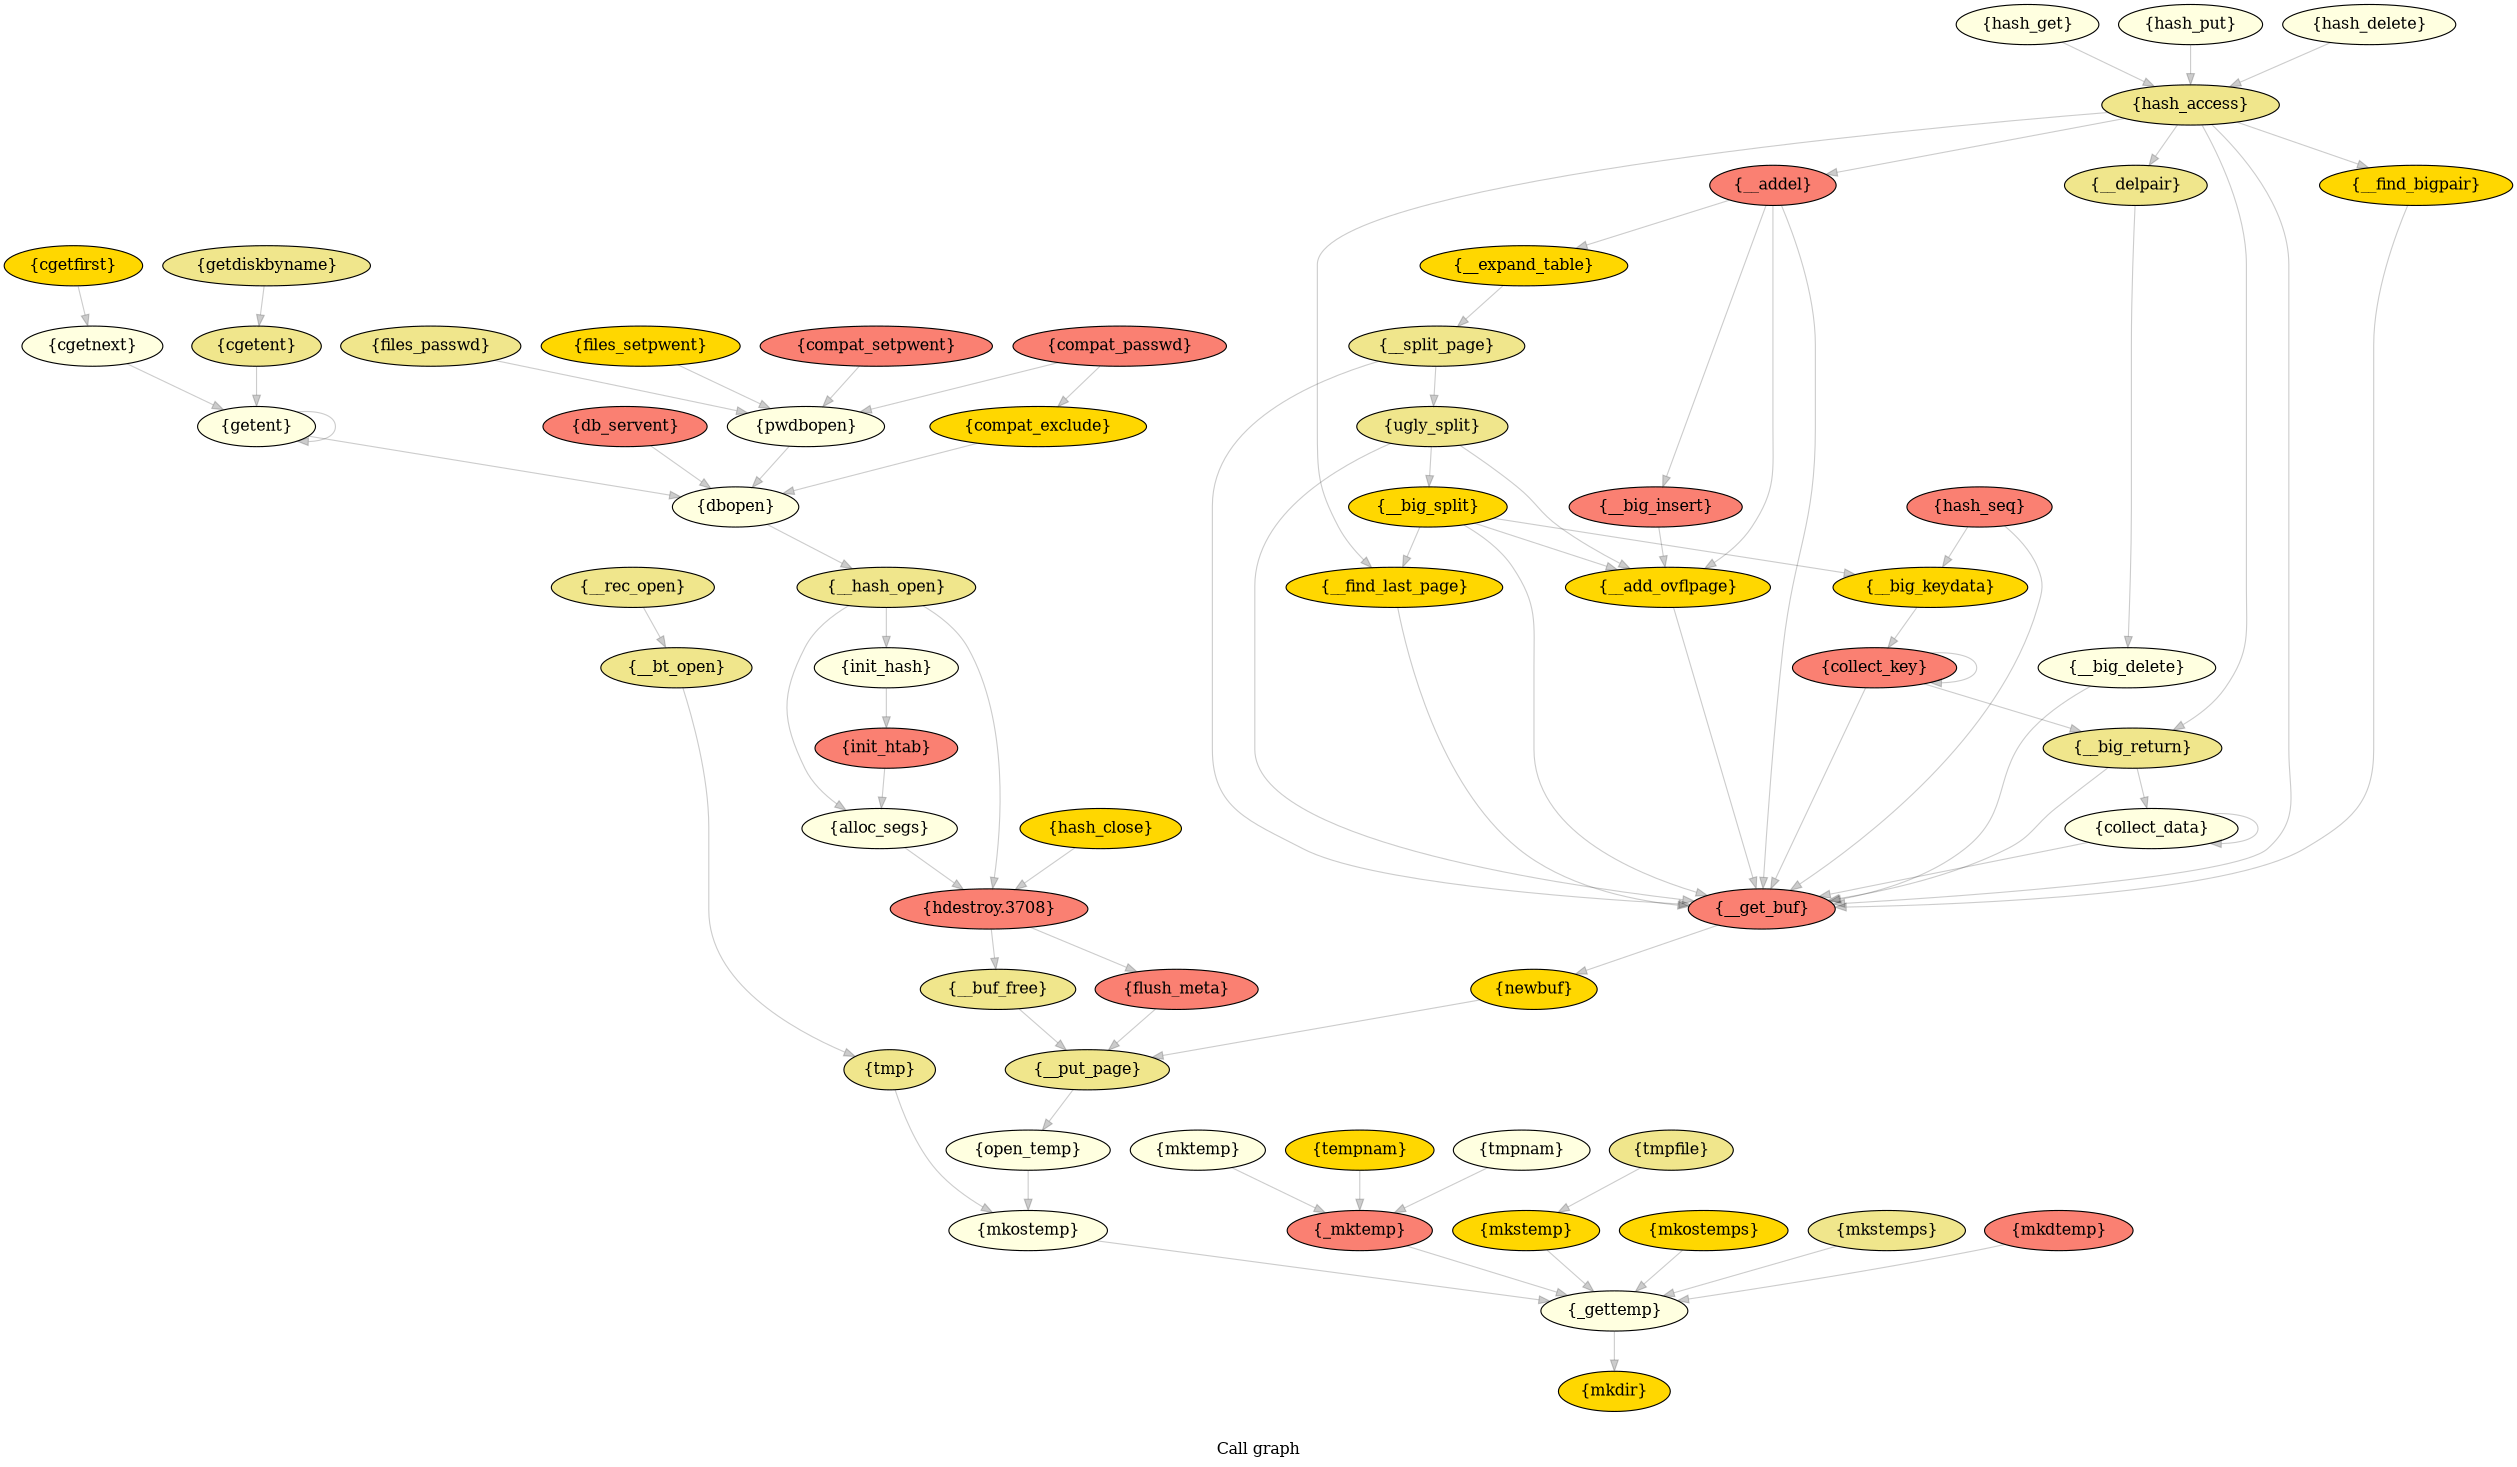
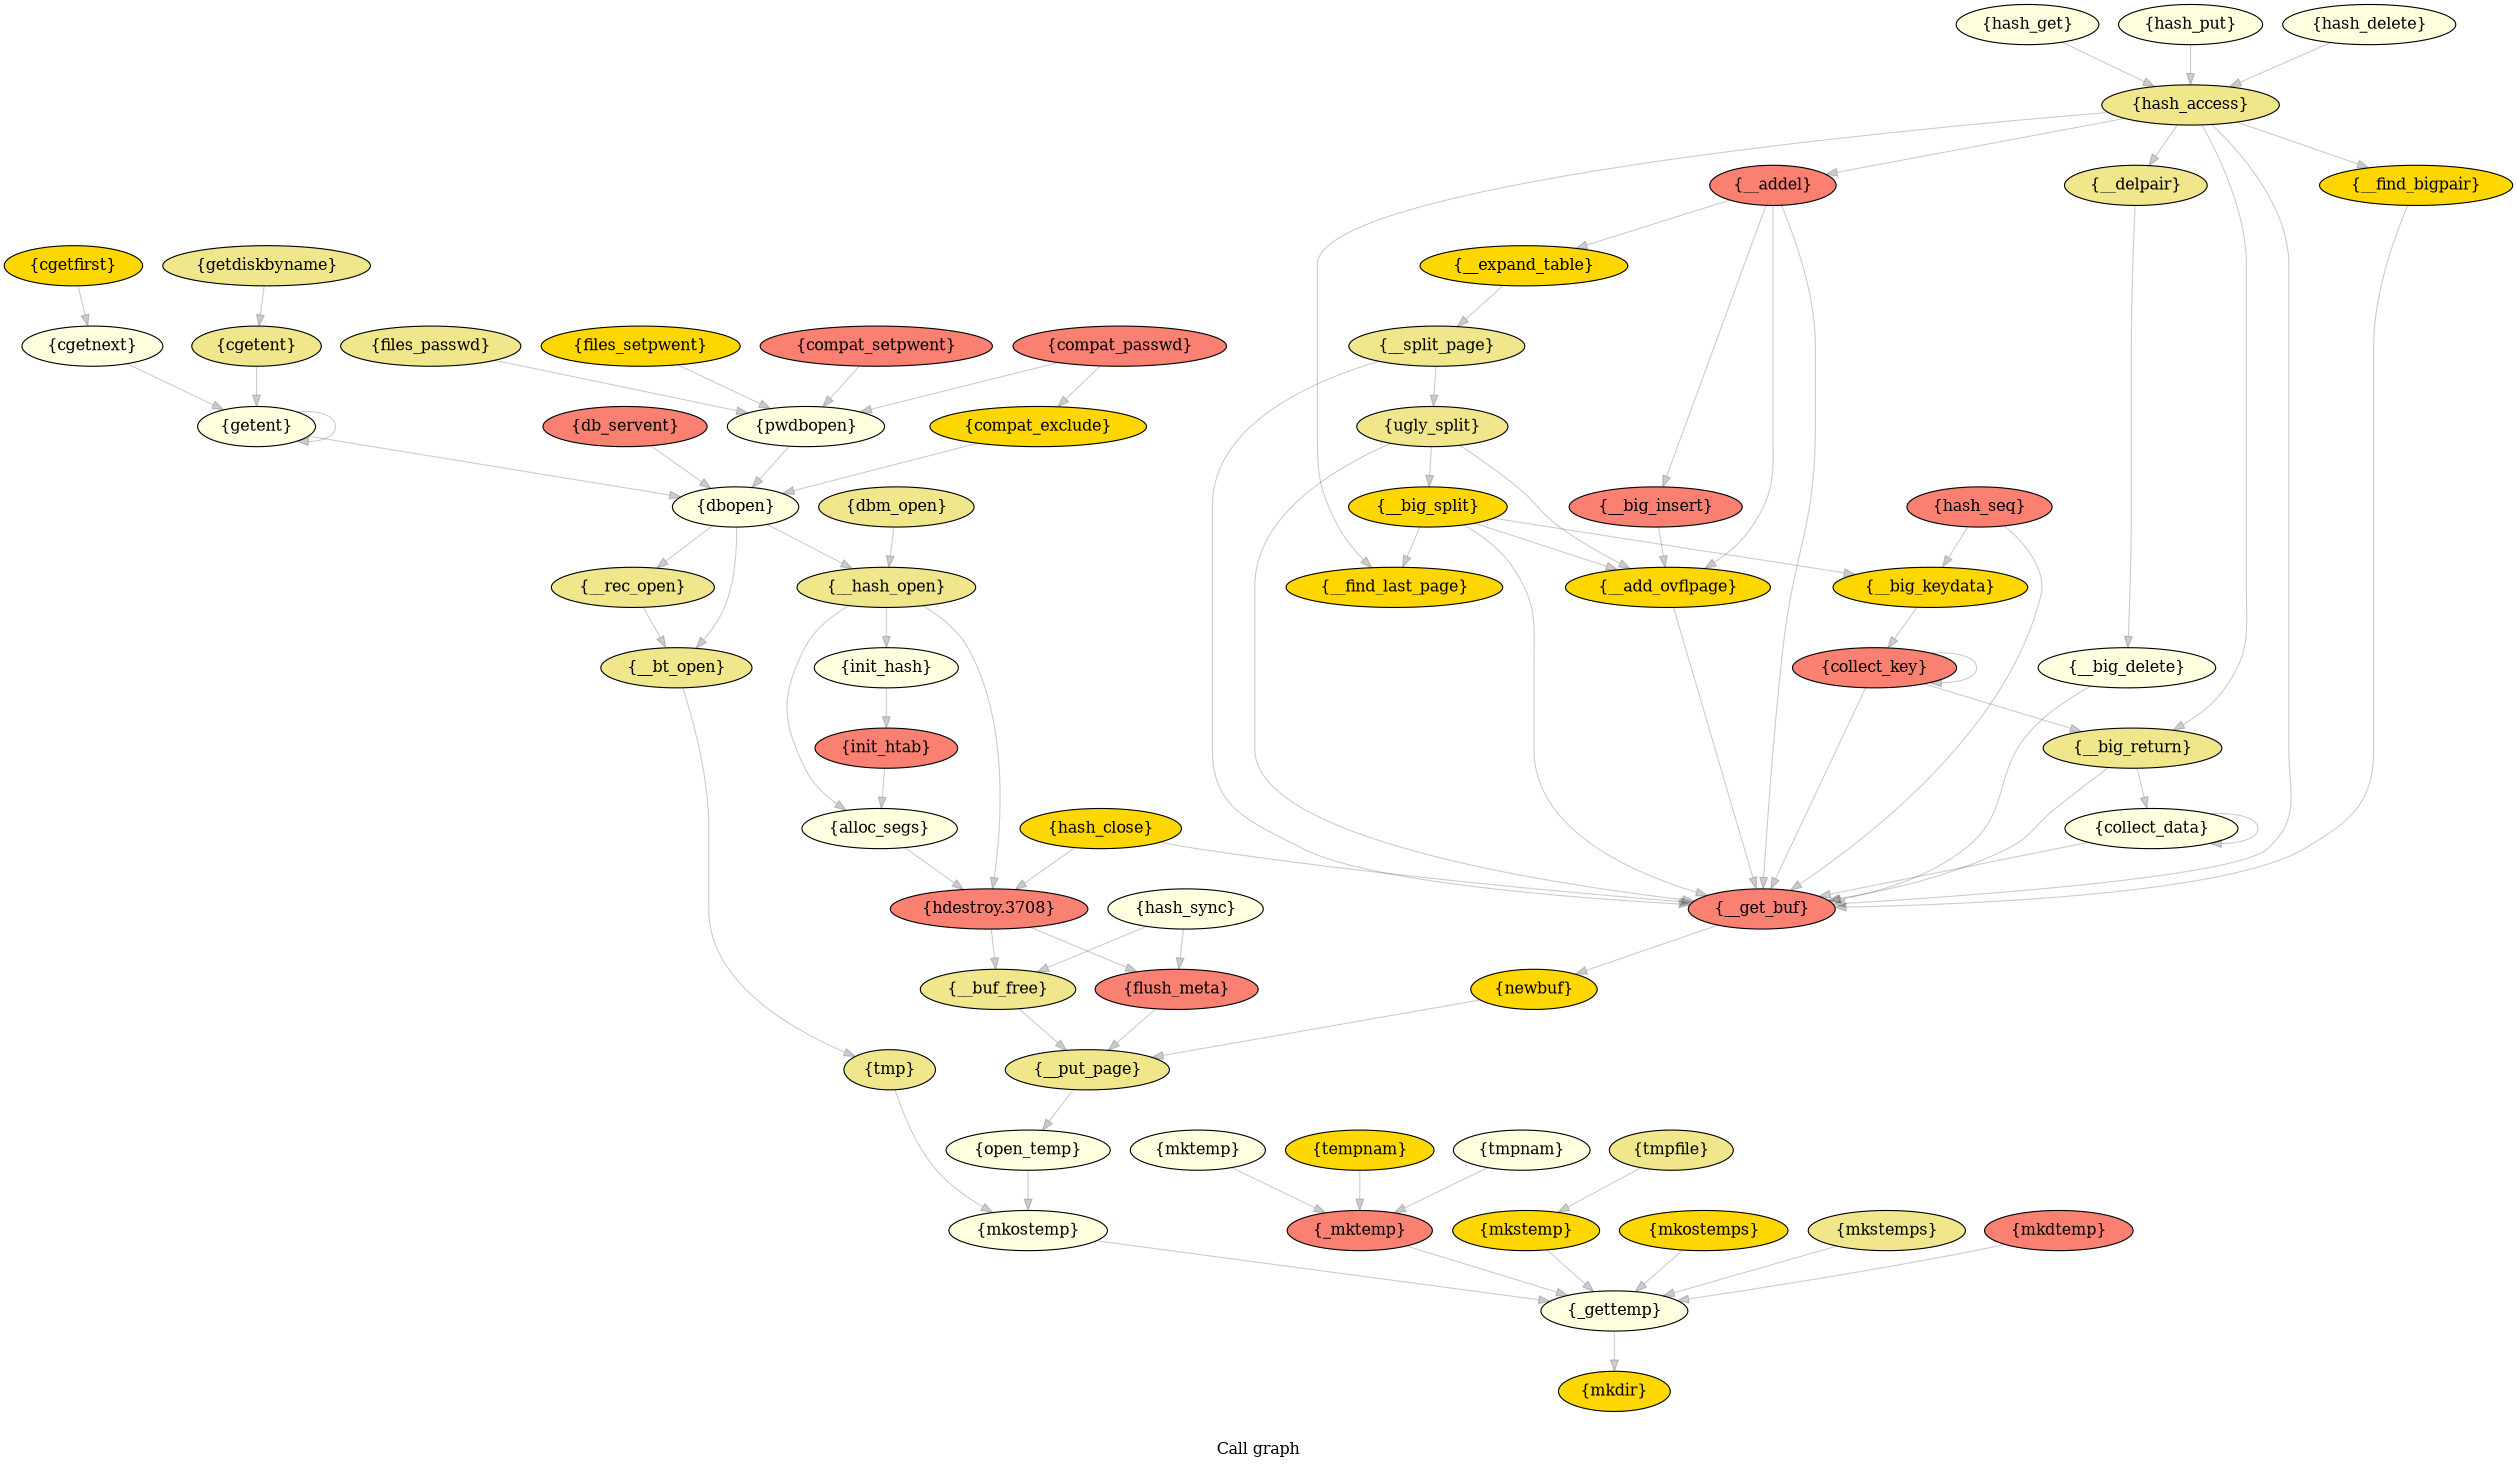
none -> (896, 507)
none -> (689, 543)
none -> (731, 587)
(1483, 811) -> (1329, 867)
none -> (1186, 909)
